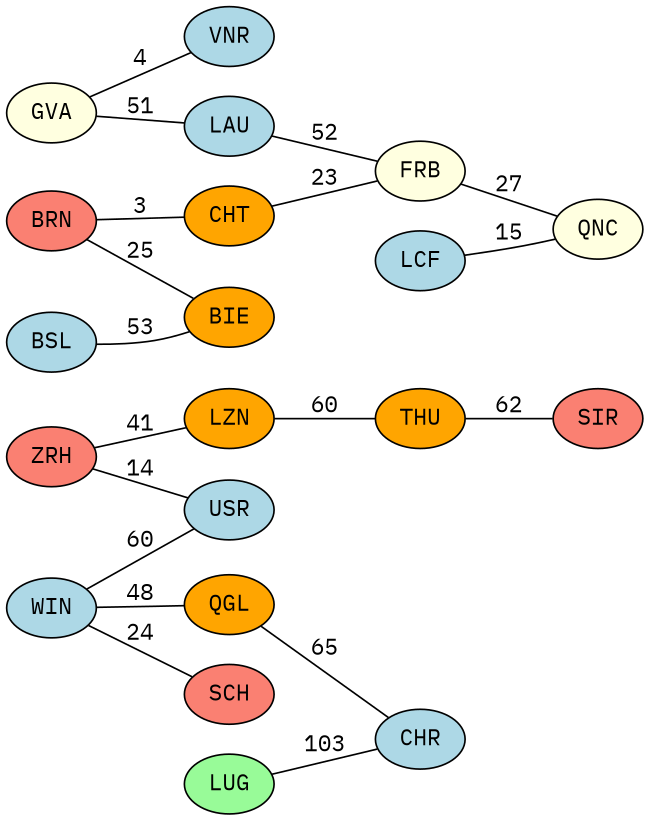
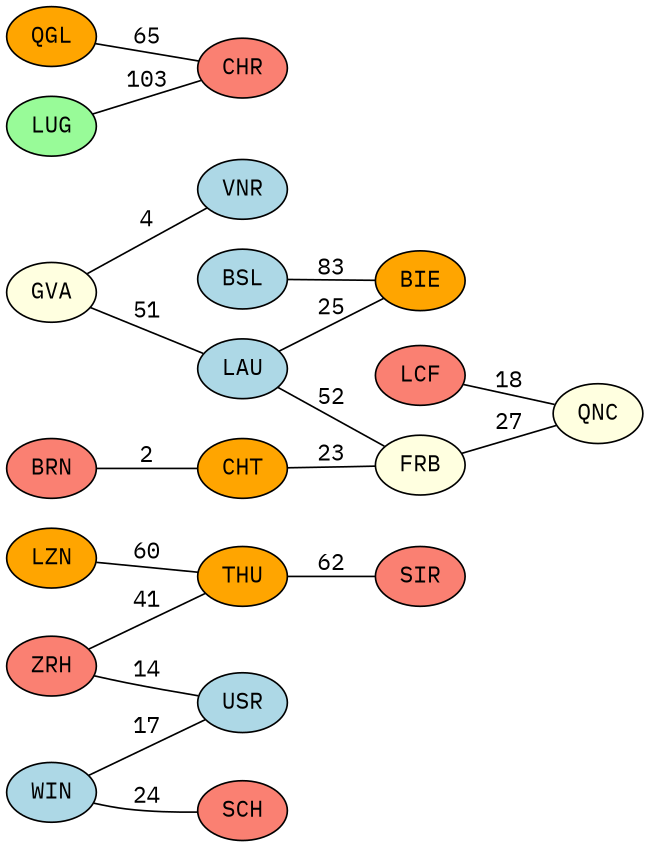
(140, 207) -> (147, 456)
(509, 233) -> (509, 381)
(420, 261) -> (420, 375)
(140, 269) -> (331, 325)
(140, 328) -> (331, 268)
(140, 438) -> (147, 621)
(140, 541) -> (147, 727)
(140, 607) -> none
(420, 739) -> (243, 68)
